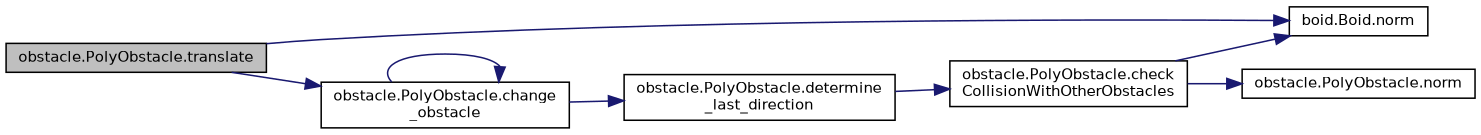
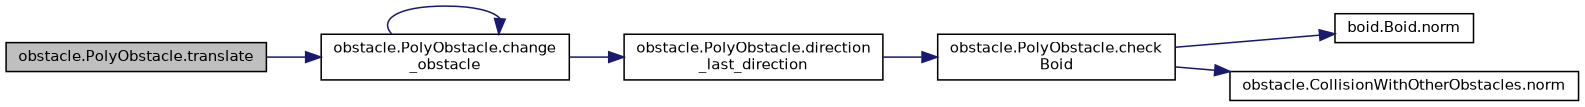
(770, 23) -> none
(1069, 84) -> (1056, 57)
(1359, 84) -> (1404, 86)
(760, 97) -> (754, 57)
